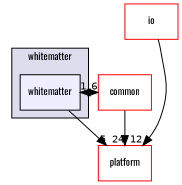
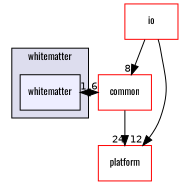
none -> (140, 52)
(84, 125) -> none
